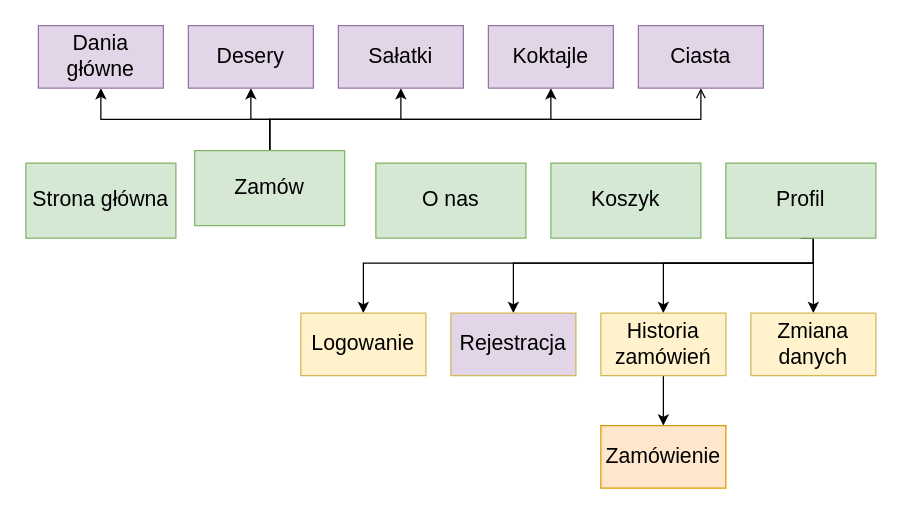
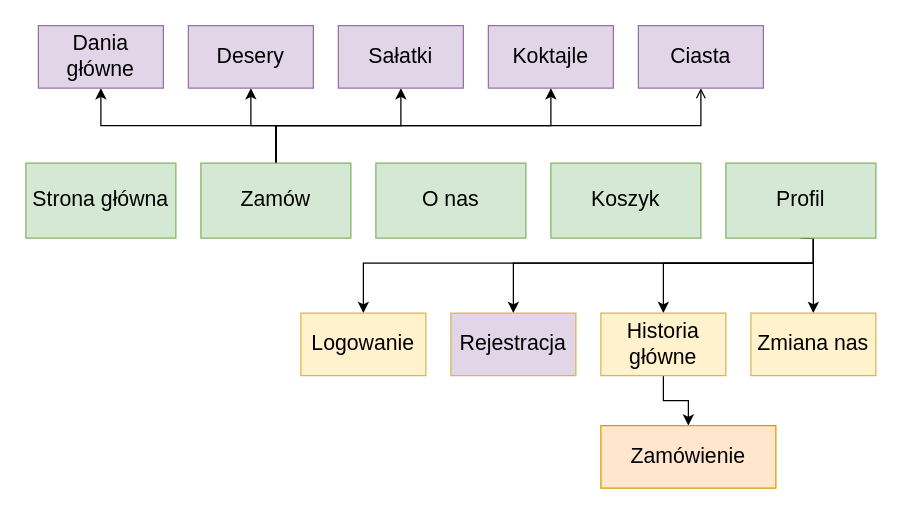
(269, 188) -> (276, 201)
(663, 344) -> (663, 344)
(813, 344) -> (813, 344)
(663, 457) -> (688, 457)
